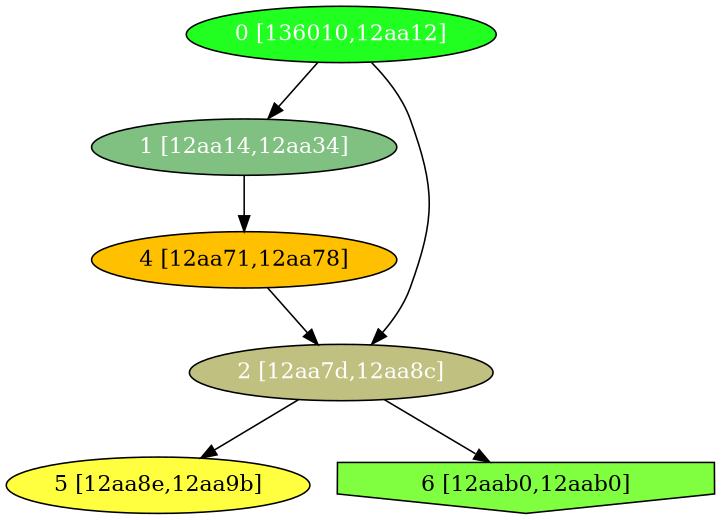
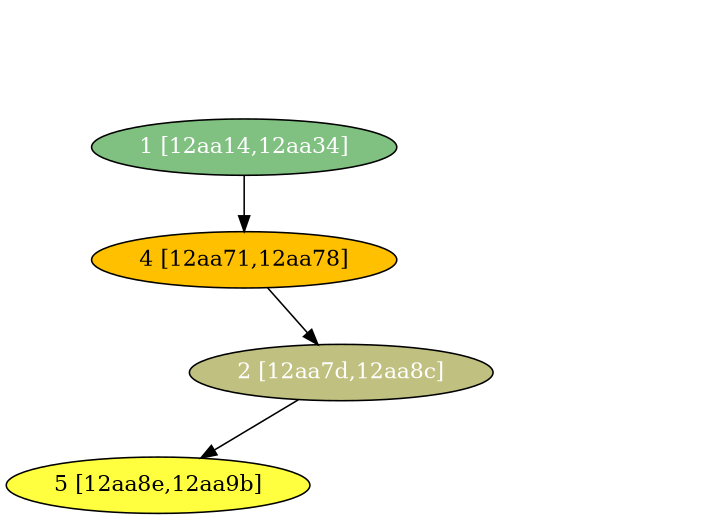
(341, 34) -> none
(526, 485) -> none
